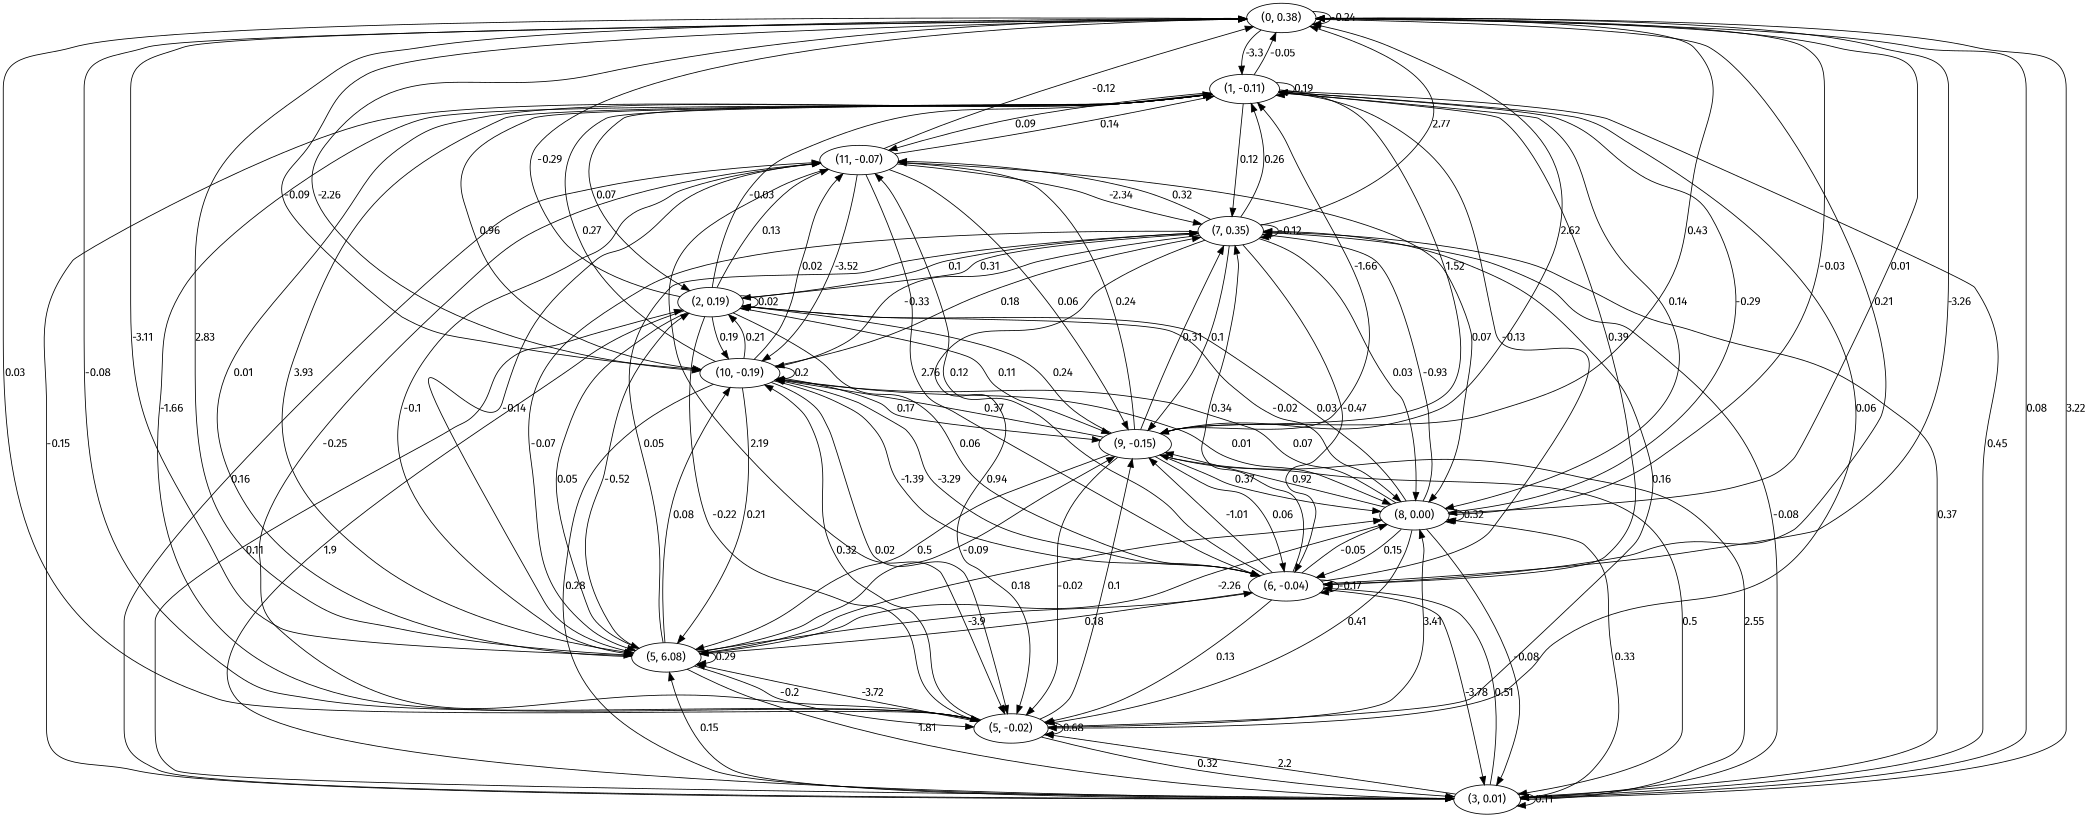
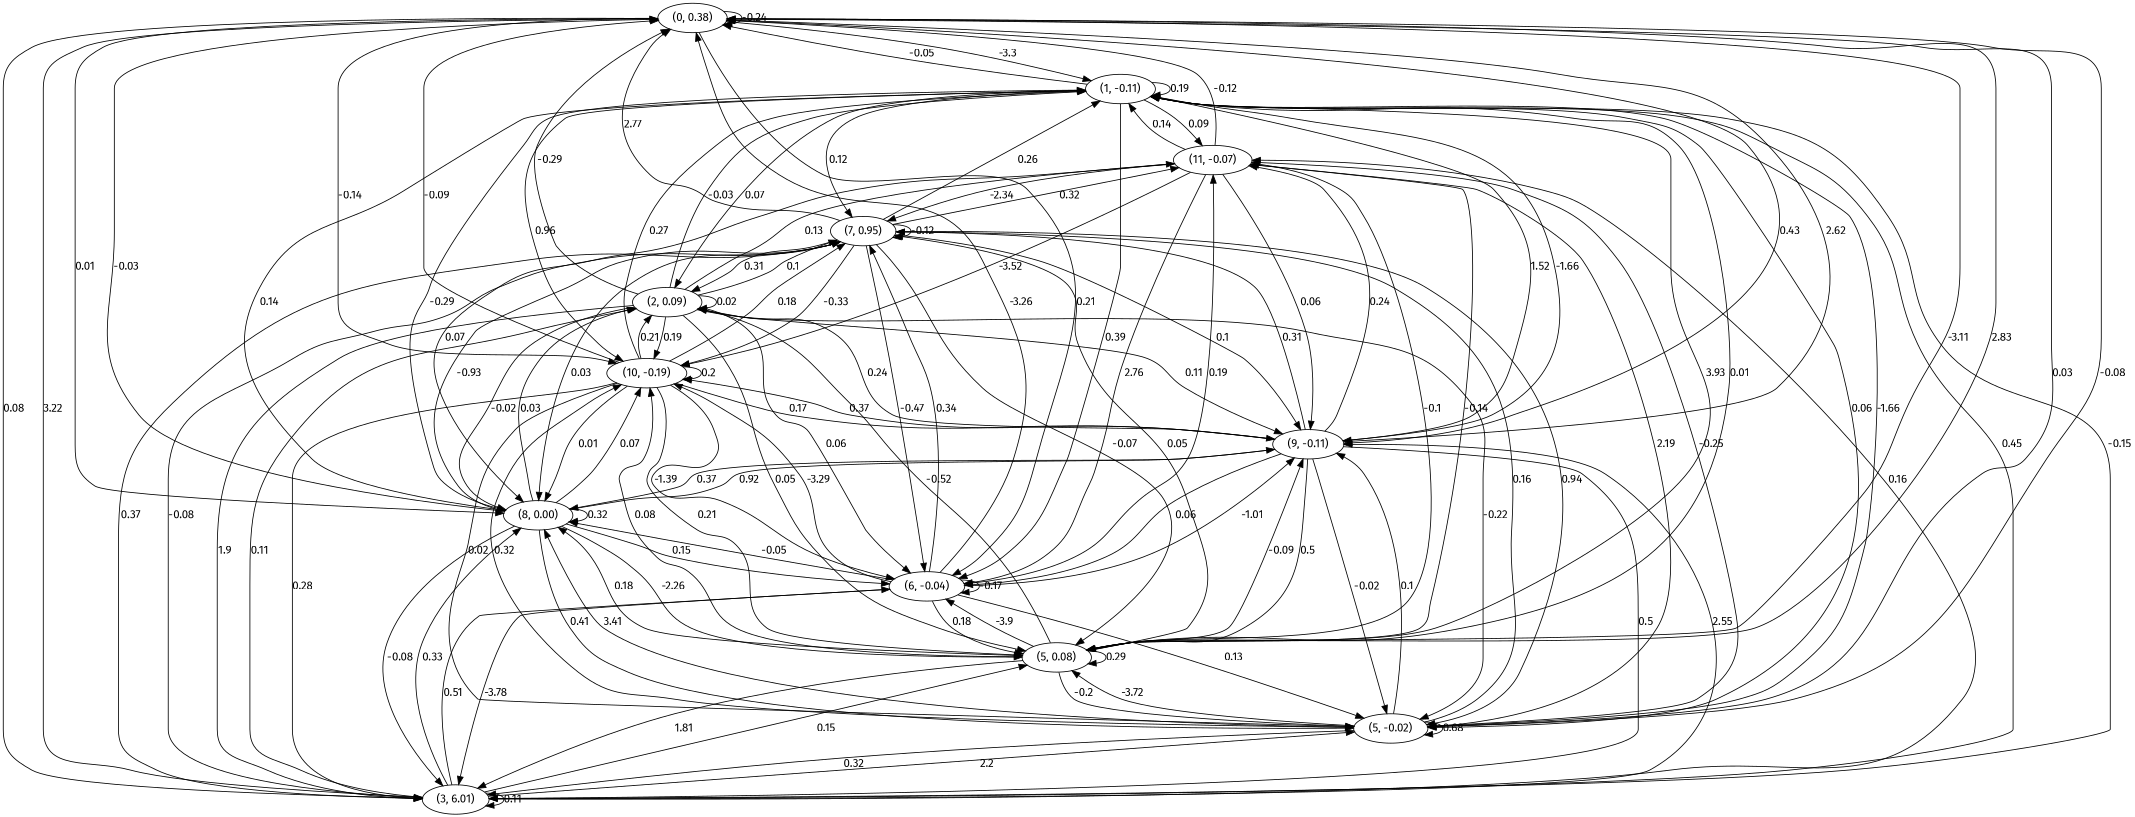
(330, 196) -> (350, 196)
(1231, 231) -> (863, 231)
(800, 266) -> none
(710, 302) -> (667, 302)
(1554, 349) -> none
(959, 373) -> (1218, 373)
(1135, 444) -> (1308, 444)
(666, 657) -> (1057, 657)
(1487, 800) -> (456, 800)
